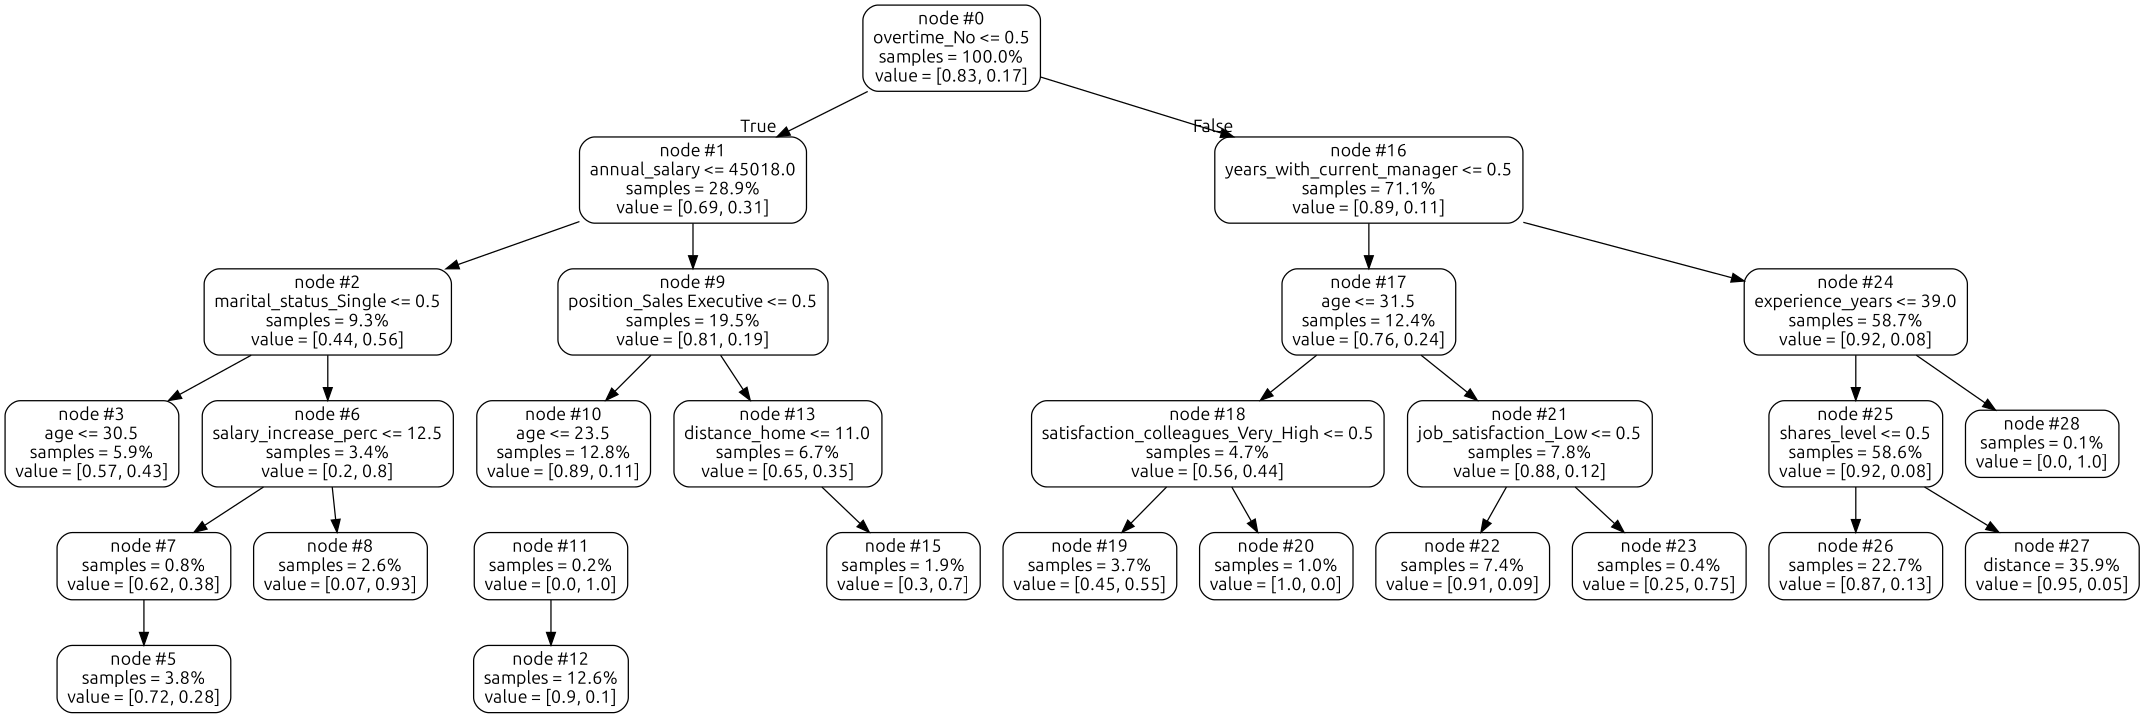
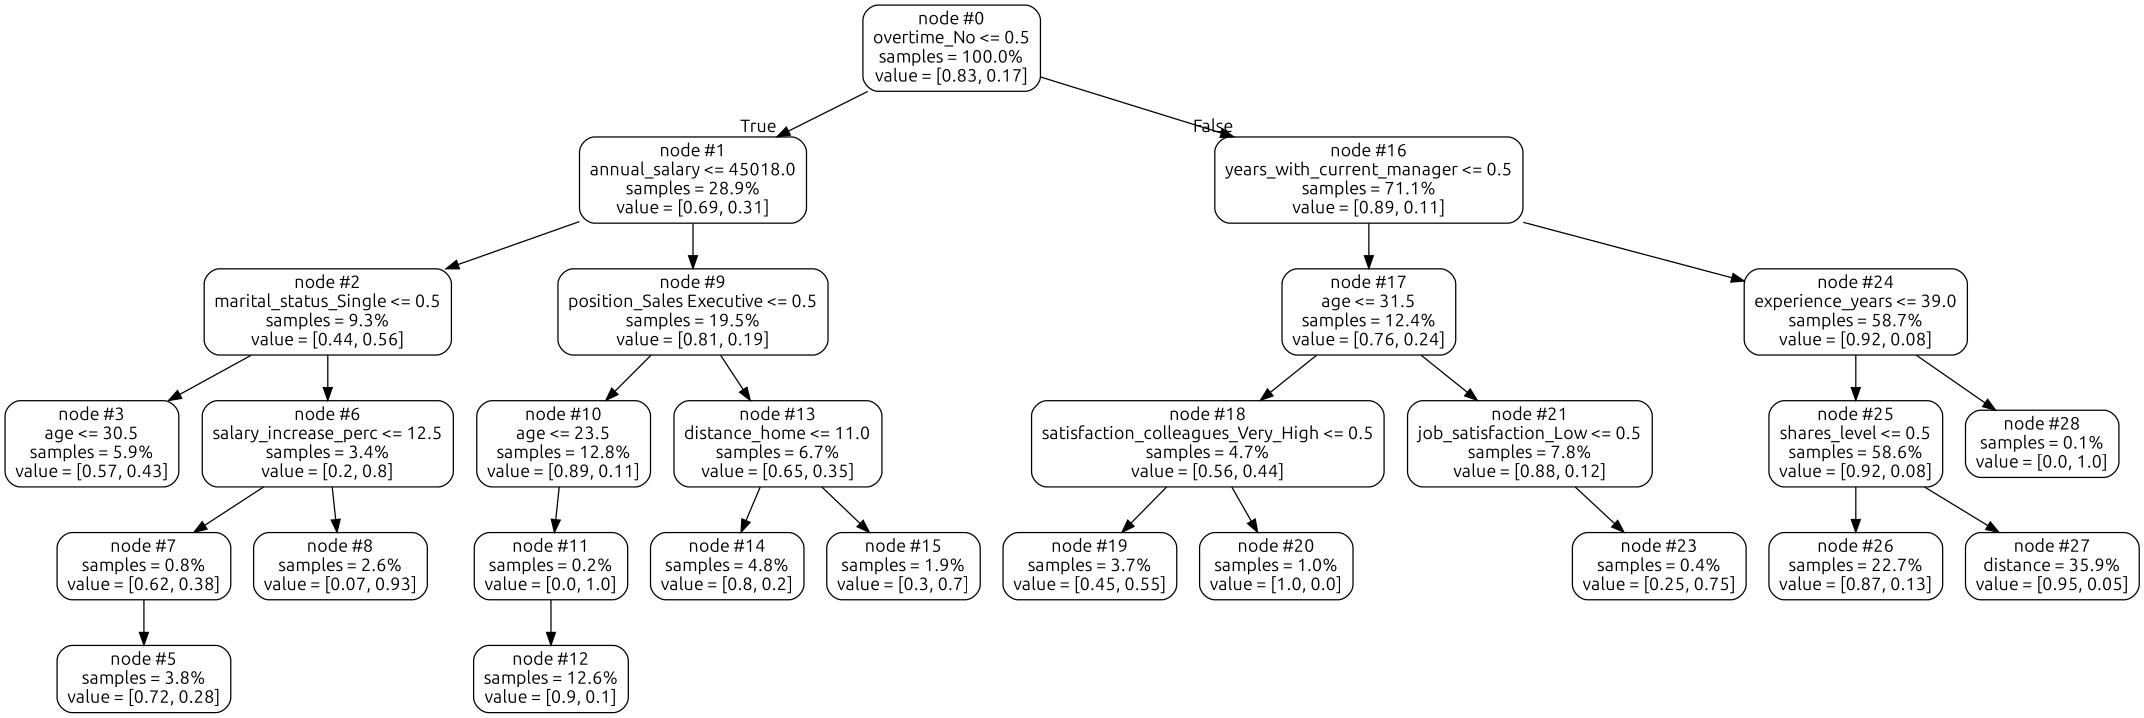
none -> (557, 503)
none -> (727, 566)
(1463, 566) -> none
